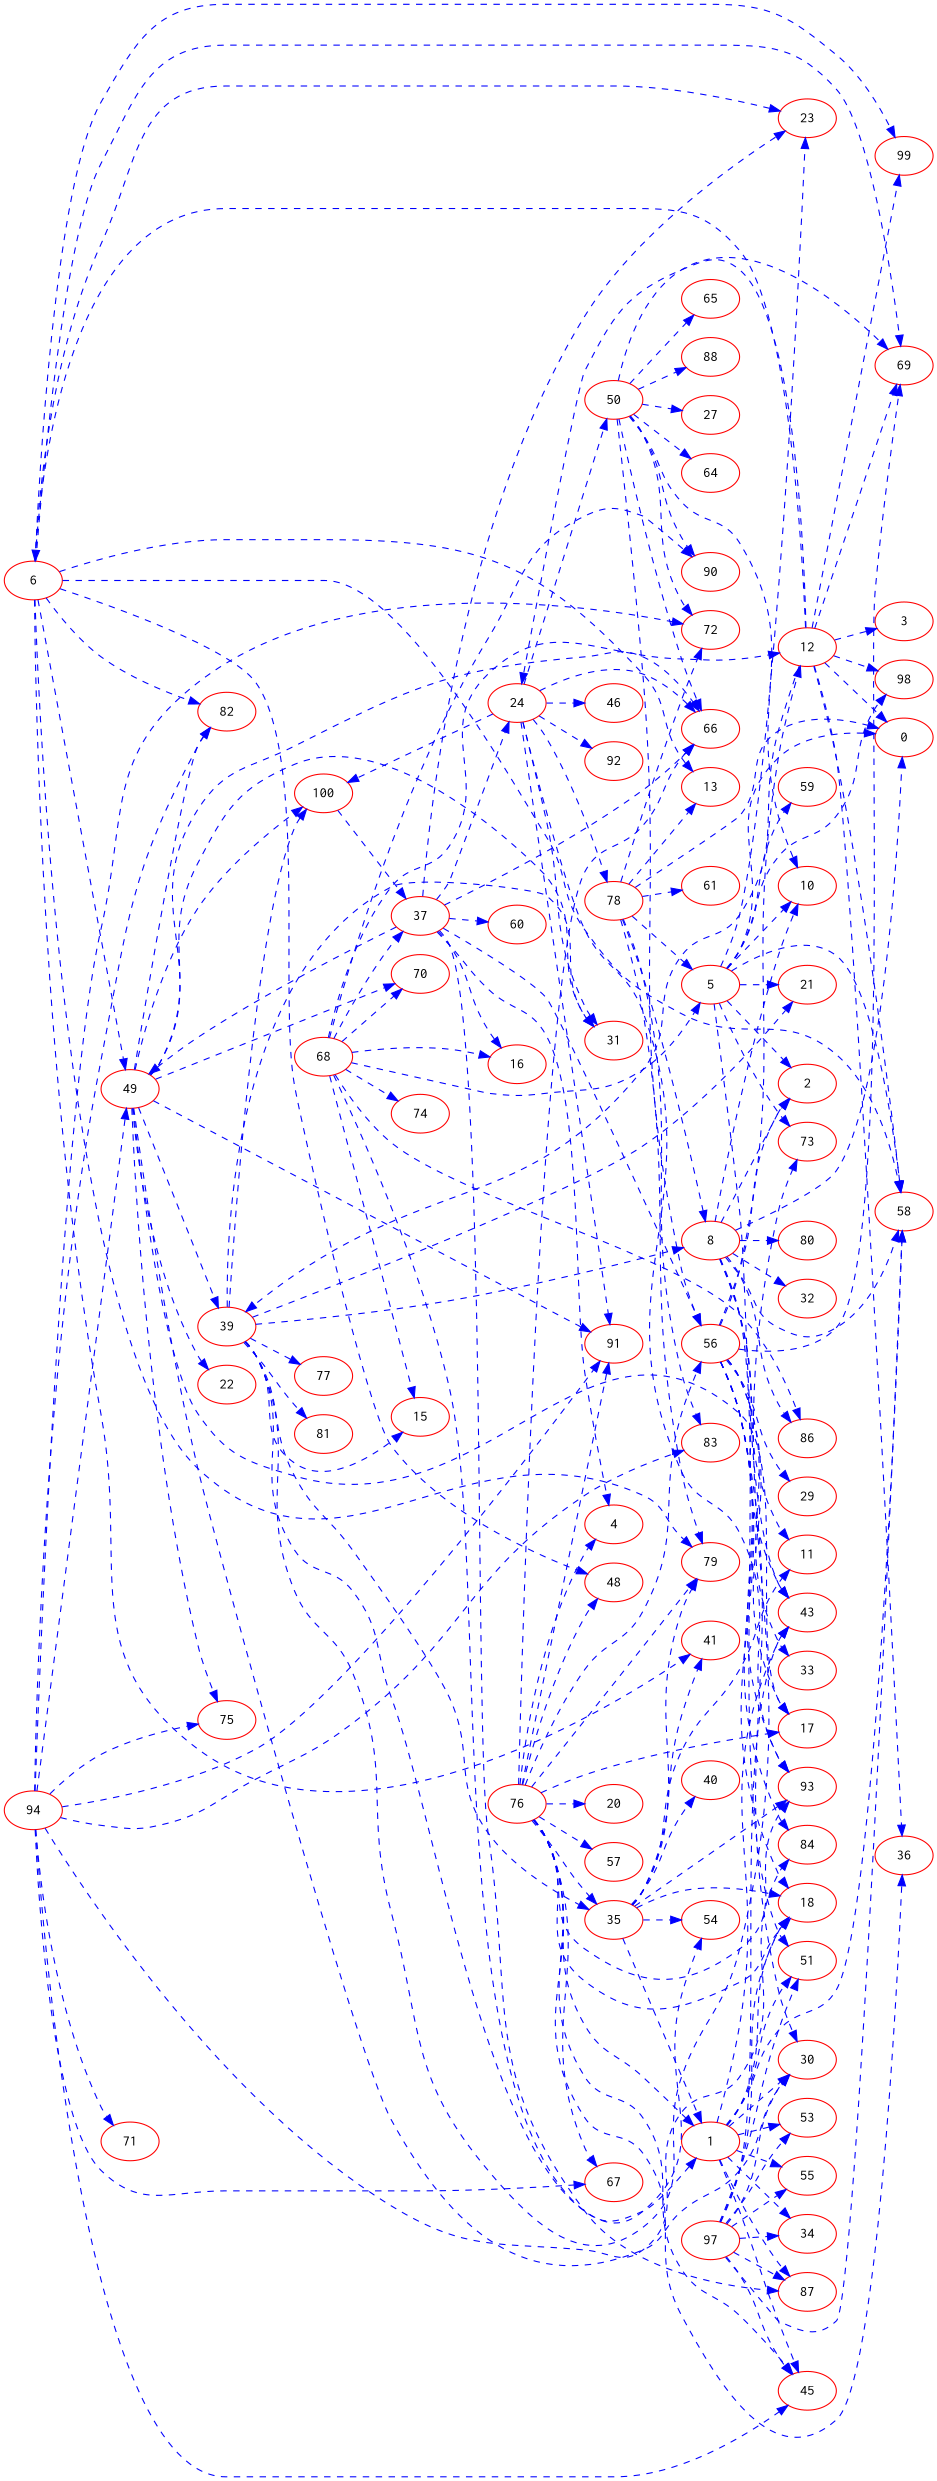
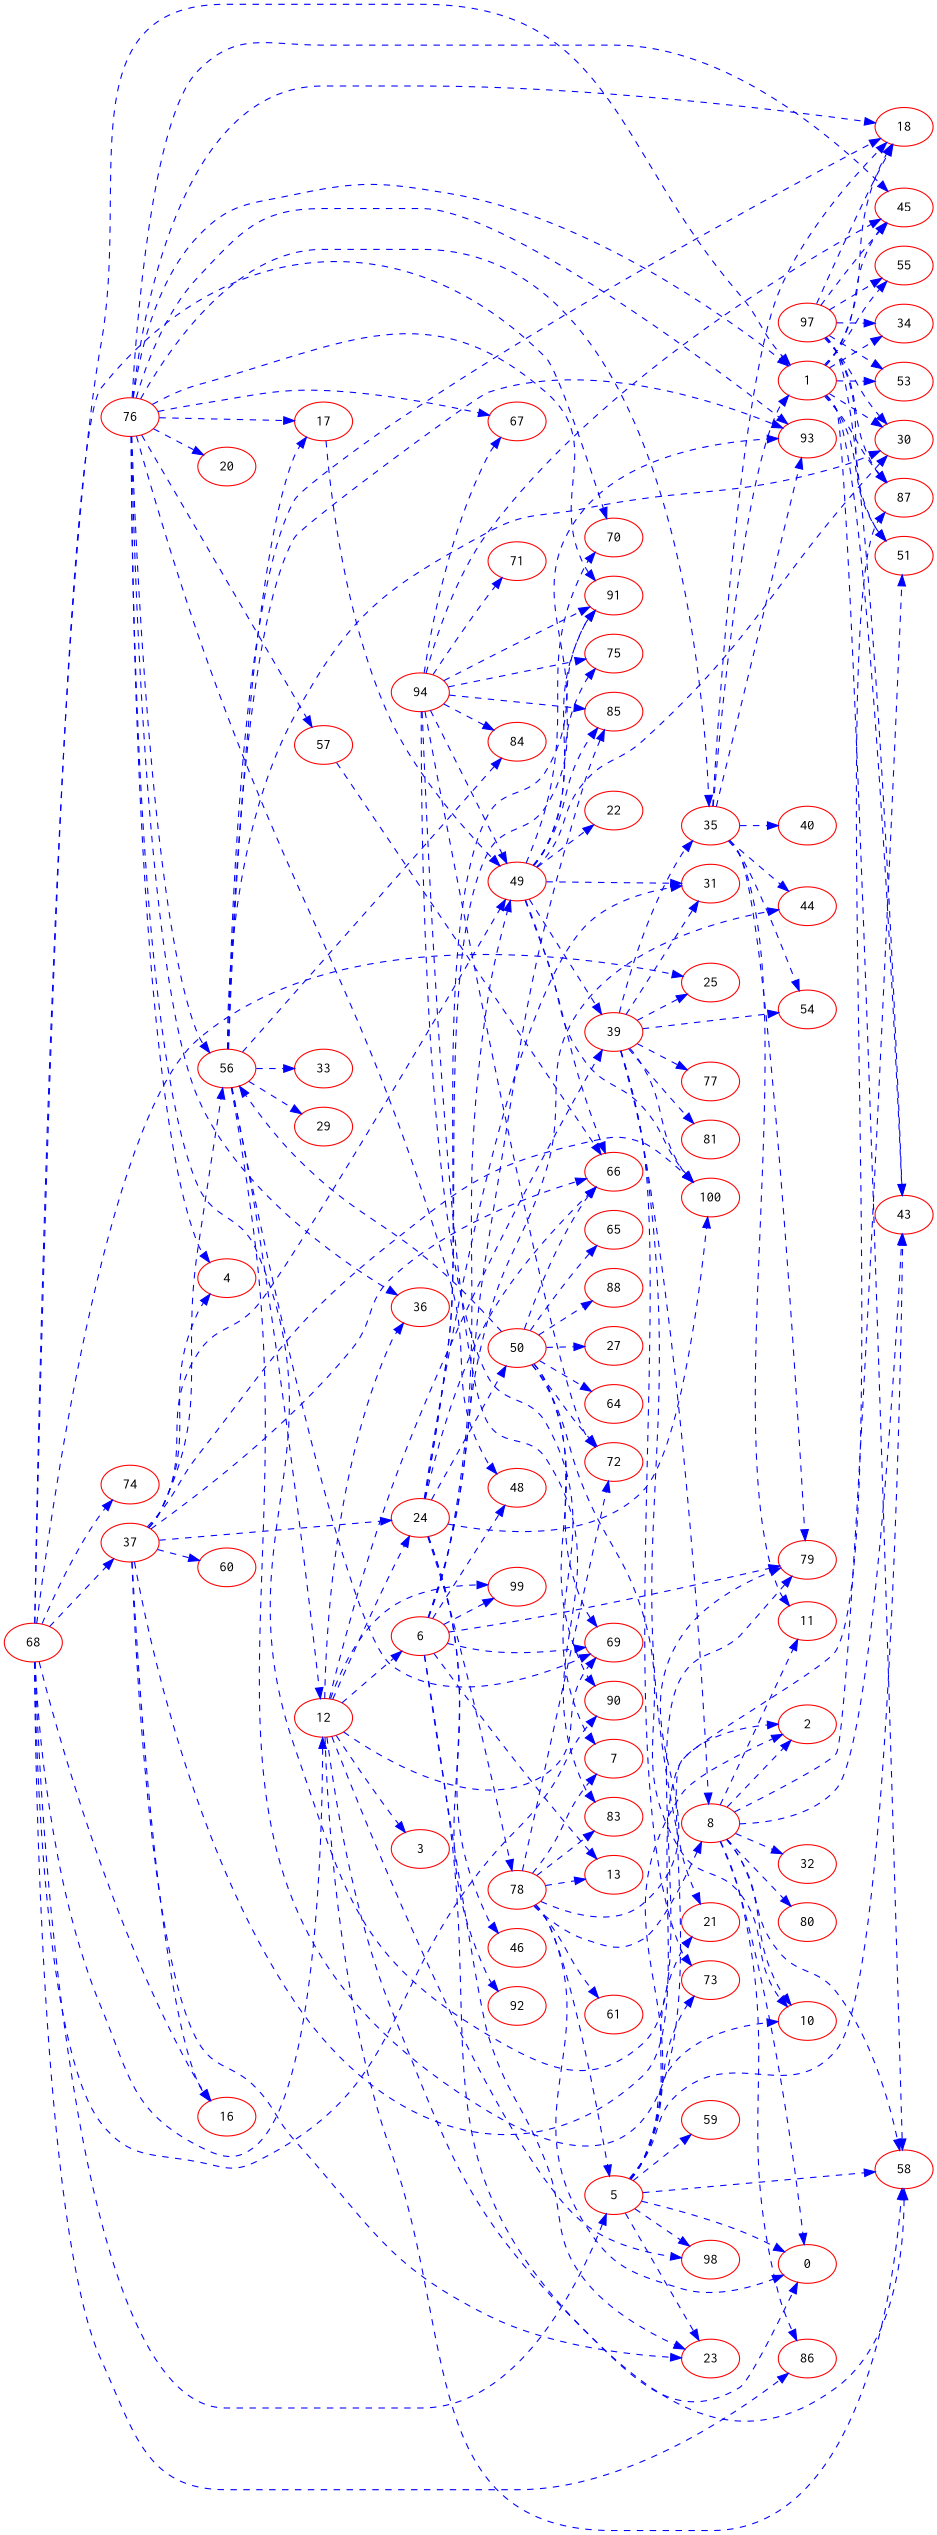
(227, 712) -> (614, 712)
(369, 850) -> (374, 1257)
(540, 1246) -> (453, 935)
(420, 1417) -> (711, 983)
(434, 1467) -> (370, 666)
(711, 1640) -> (807, 906)
none -> (614, 1759)
(873, 1855) -> none
